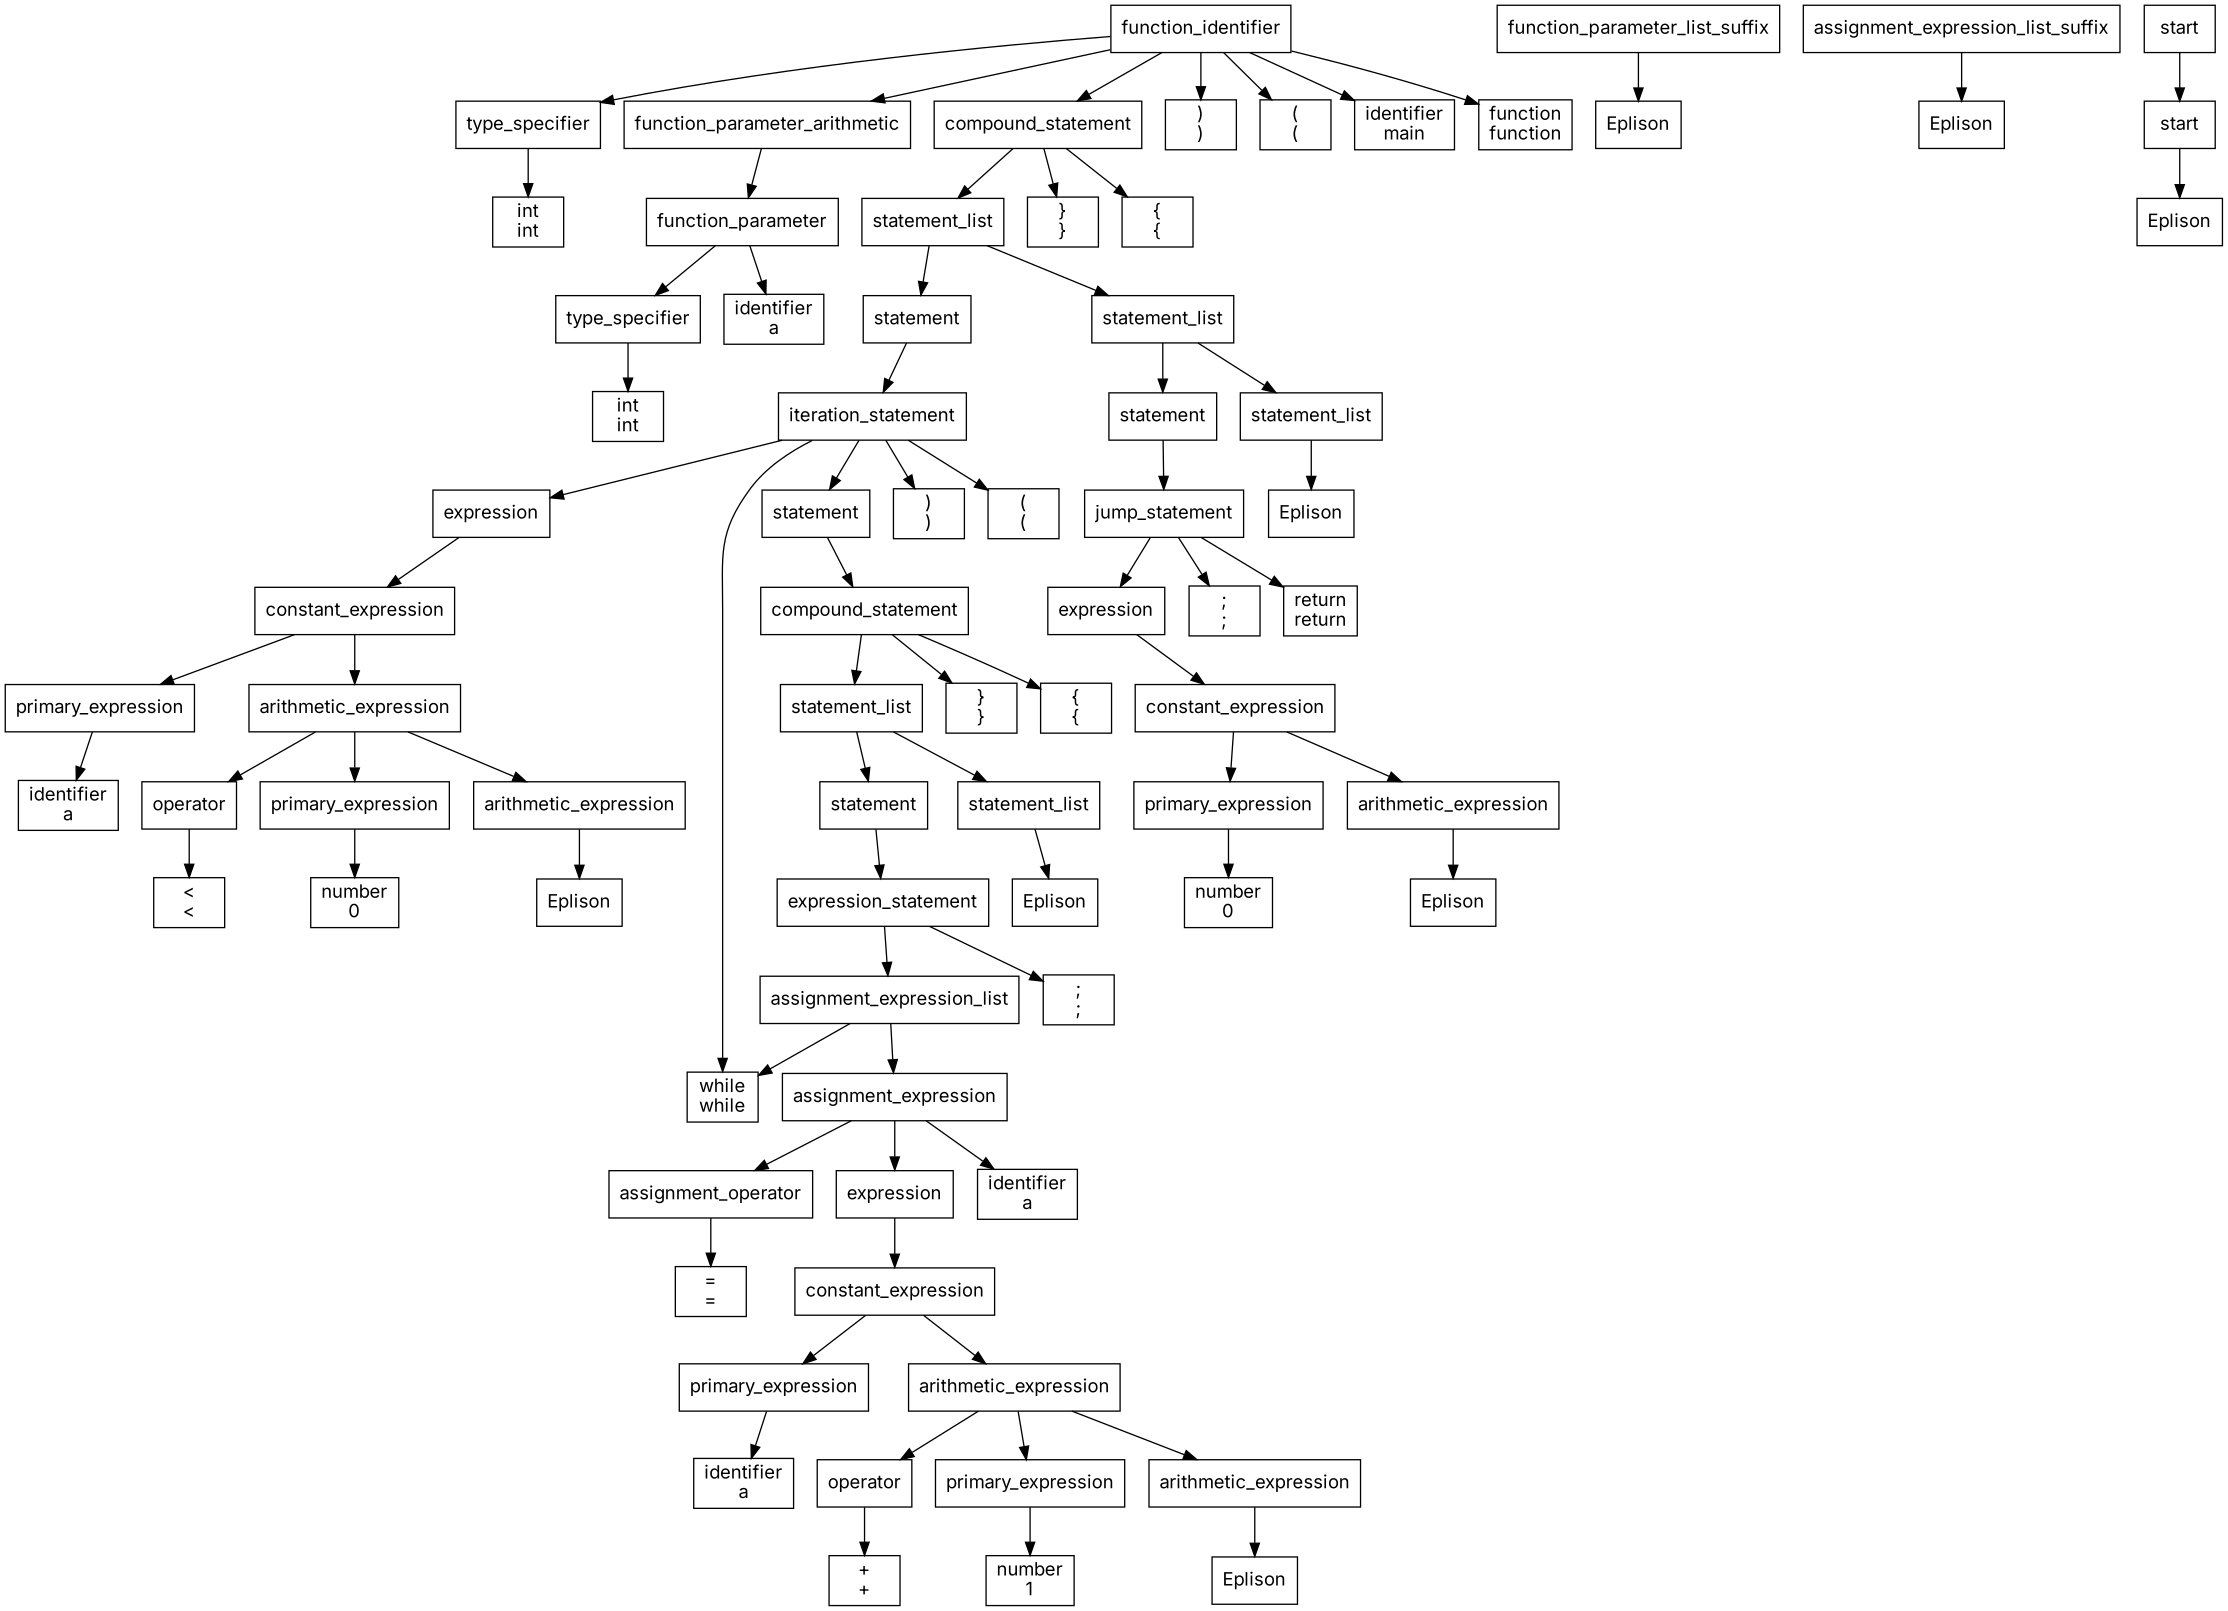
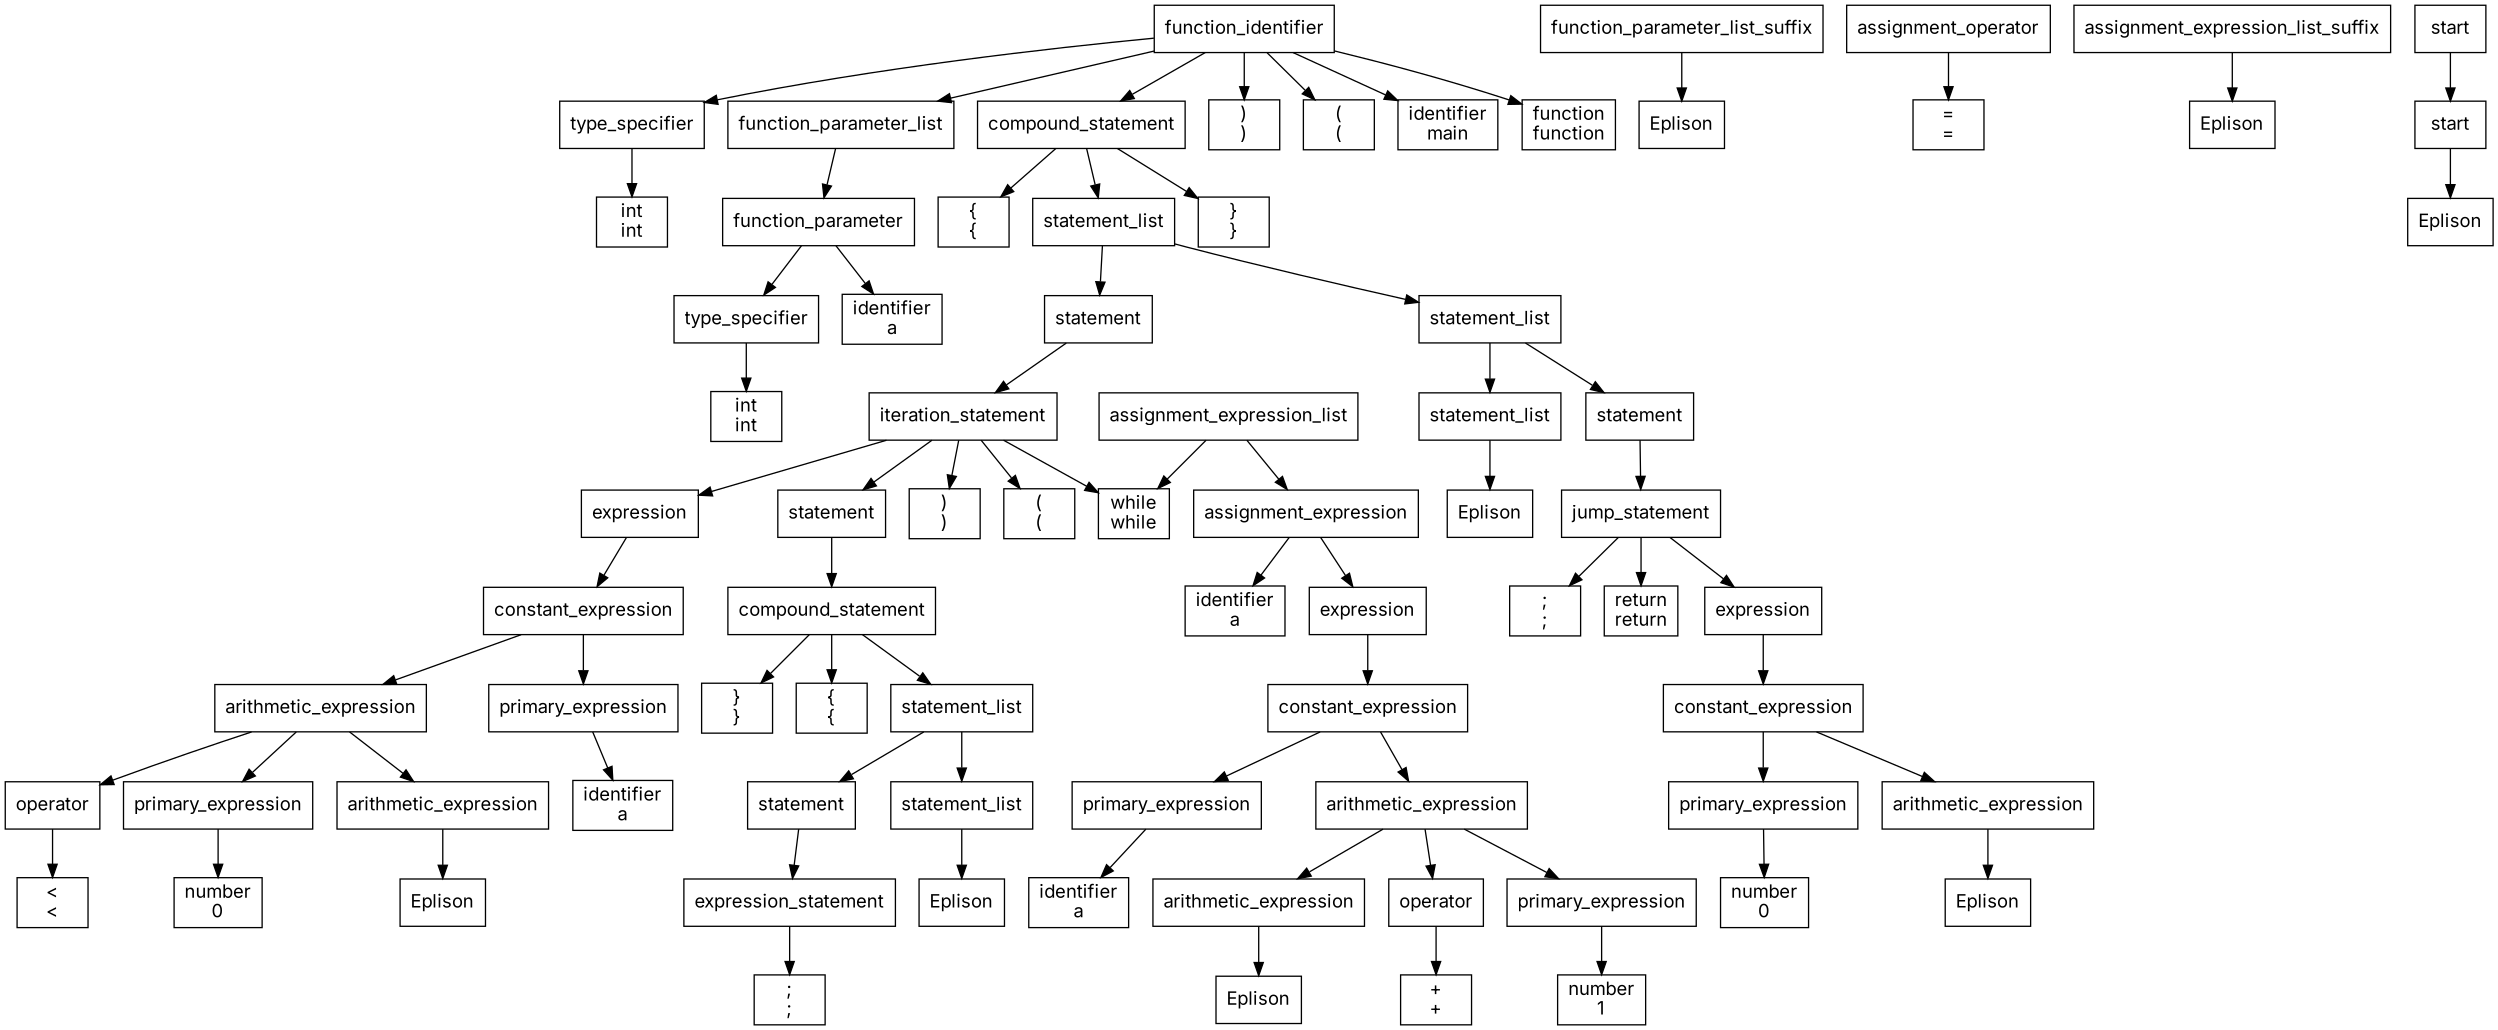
(767, 125) -> (841, 125)
(886, 944) -> none
(809, 1143) -> none
